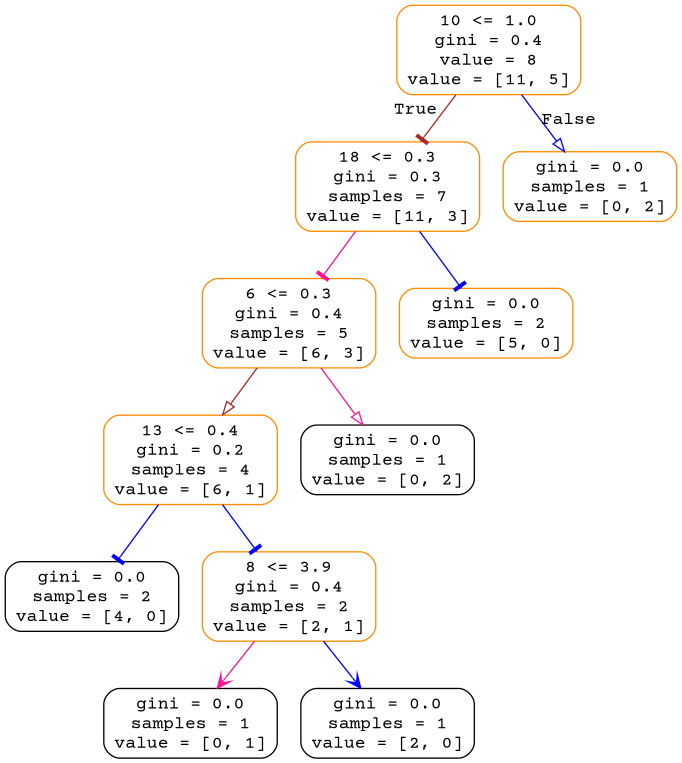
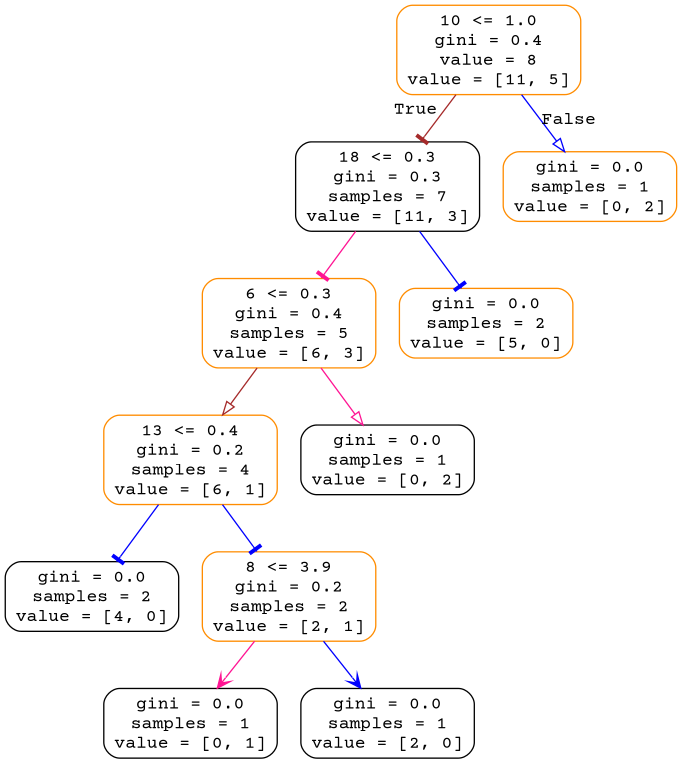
(388, 187) -> (388, 187)
(289, 597) -> (289, 597)
